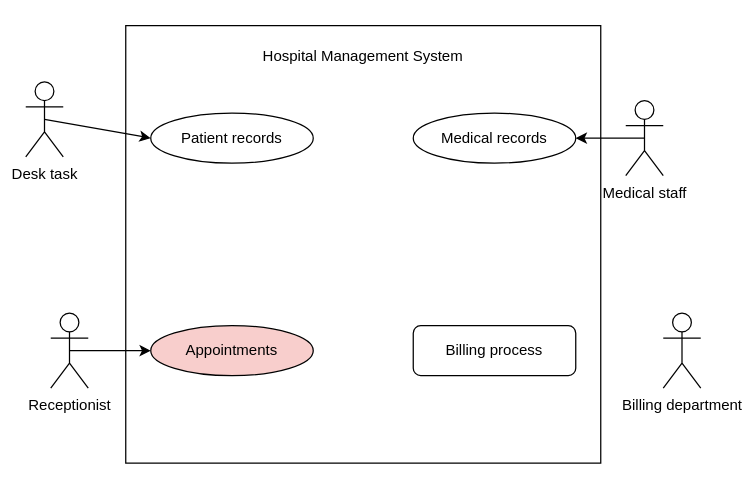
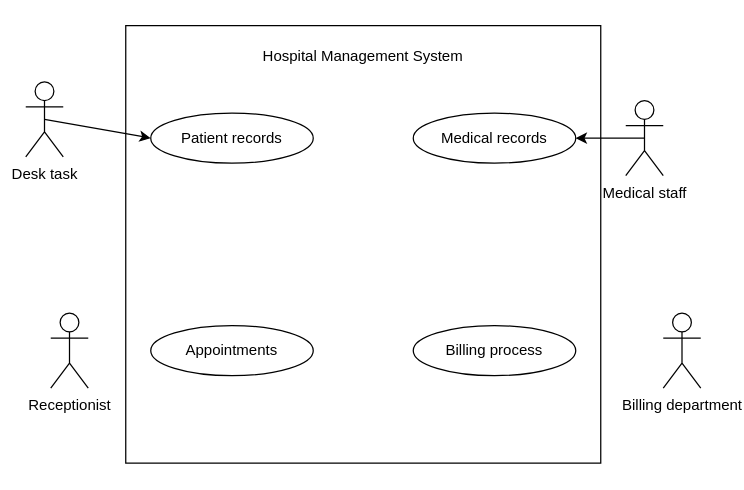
(108, 351) -> none
(232, 351) -> (232, 351)
(494, 351) -> (494, 351)
